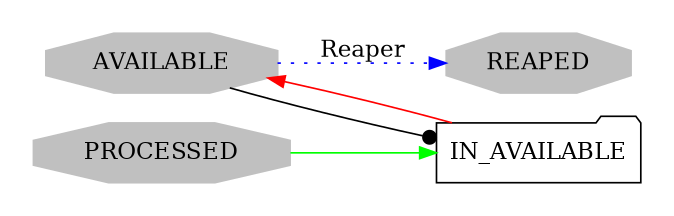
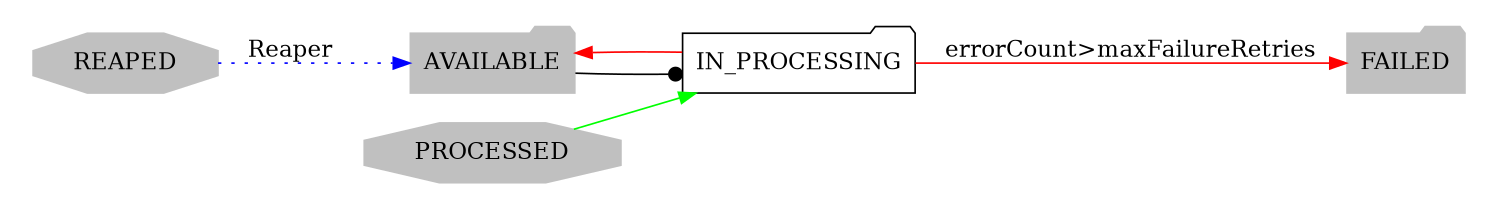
(162, 63) -> (493, 63)
(353, 63) -> (305, 63)
none -> (1406, 63)
(539, 153) -> (799, 63)
